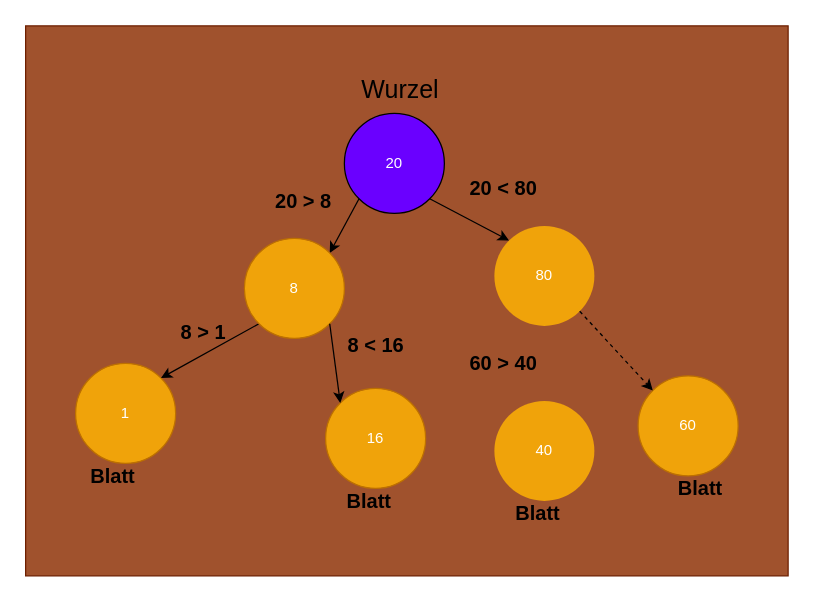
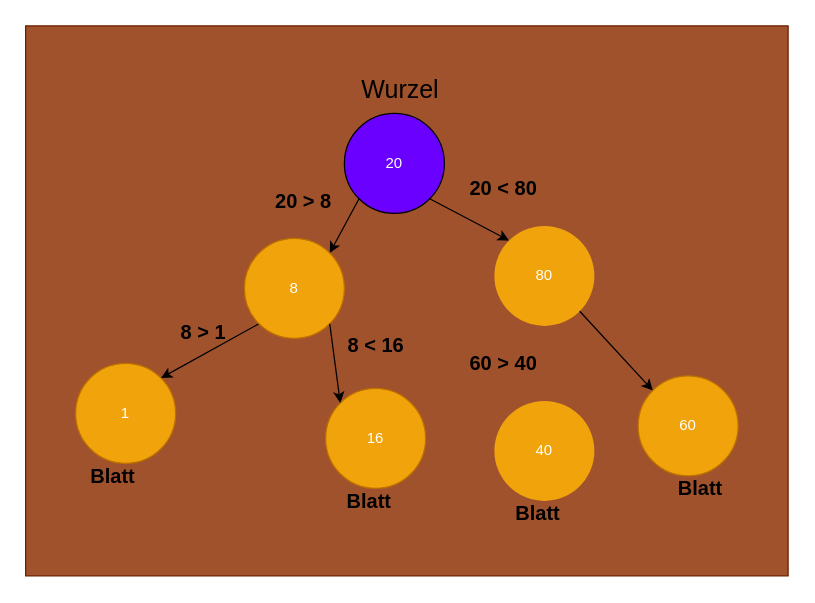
(614, 348) -> (614, 348)
